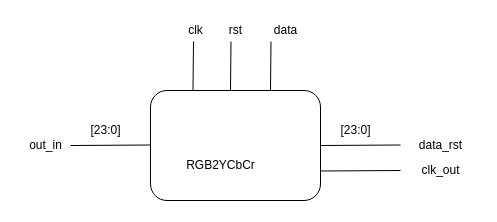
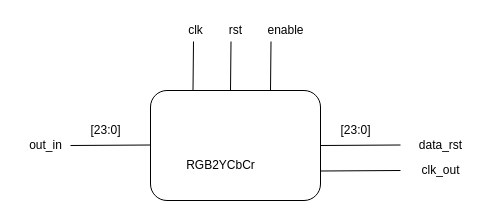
(286, 31) -> (286, 31)
